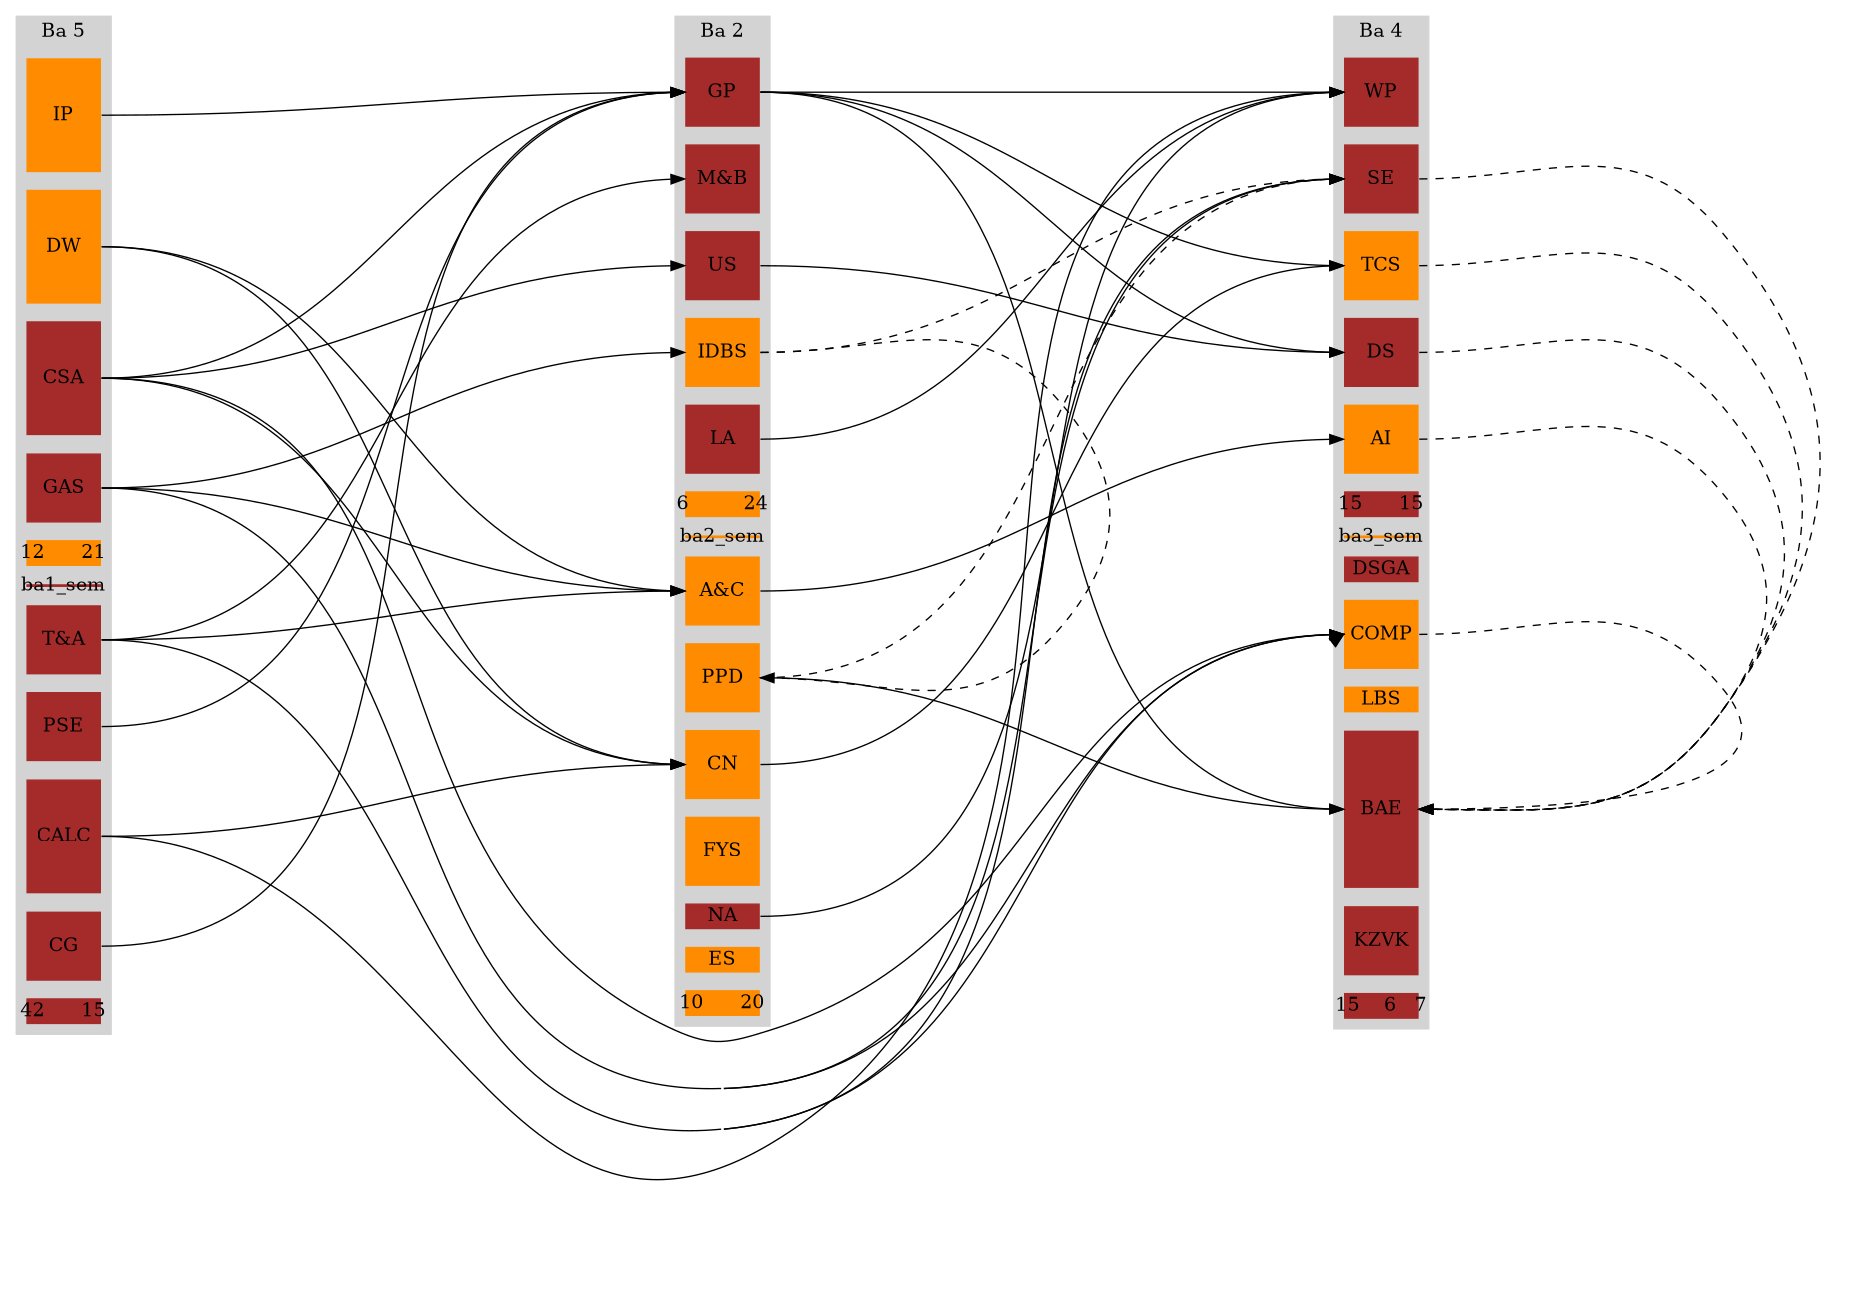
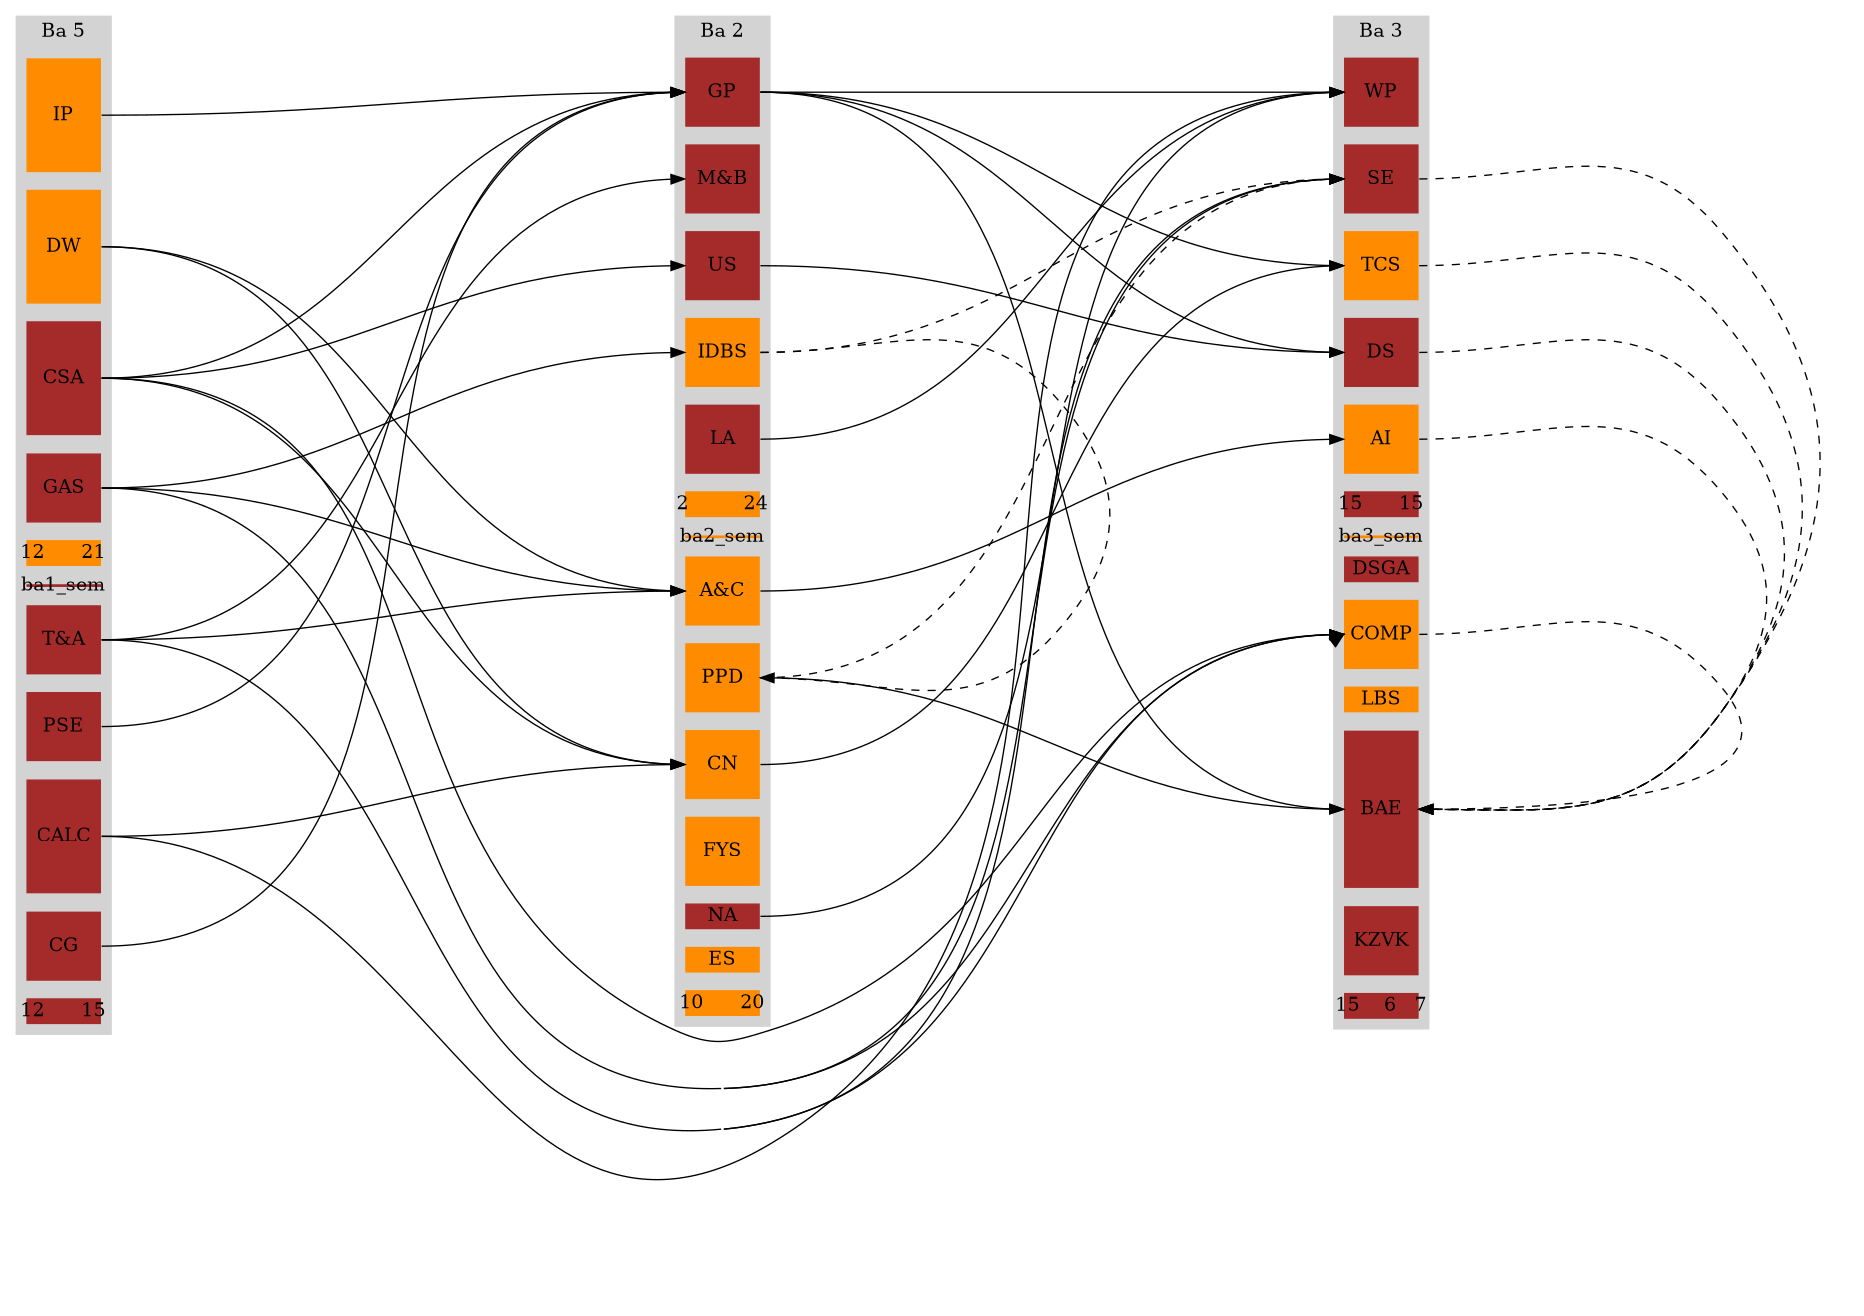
(1381, 32) -> (1381, 32)
(723, 504) -> (723, 504)
(64, 1011) -> (64, 1011)
